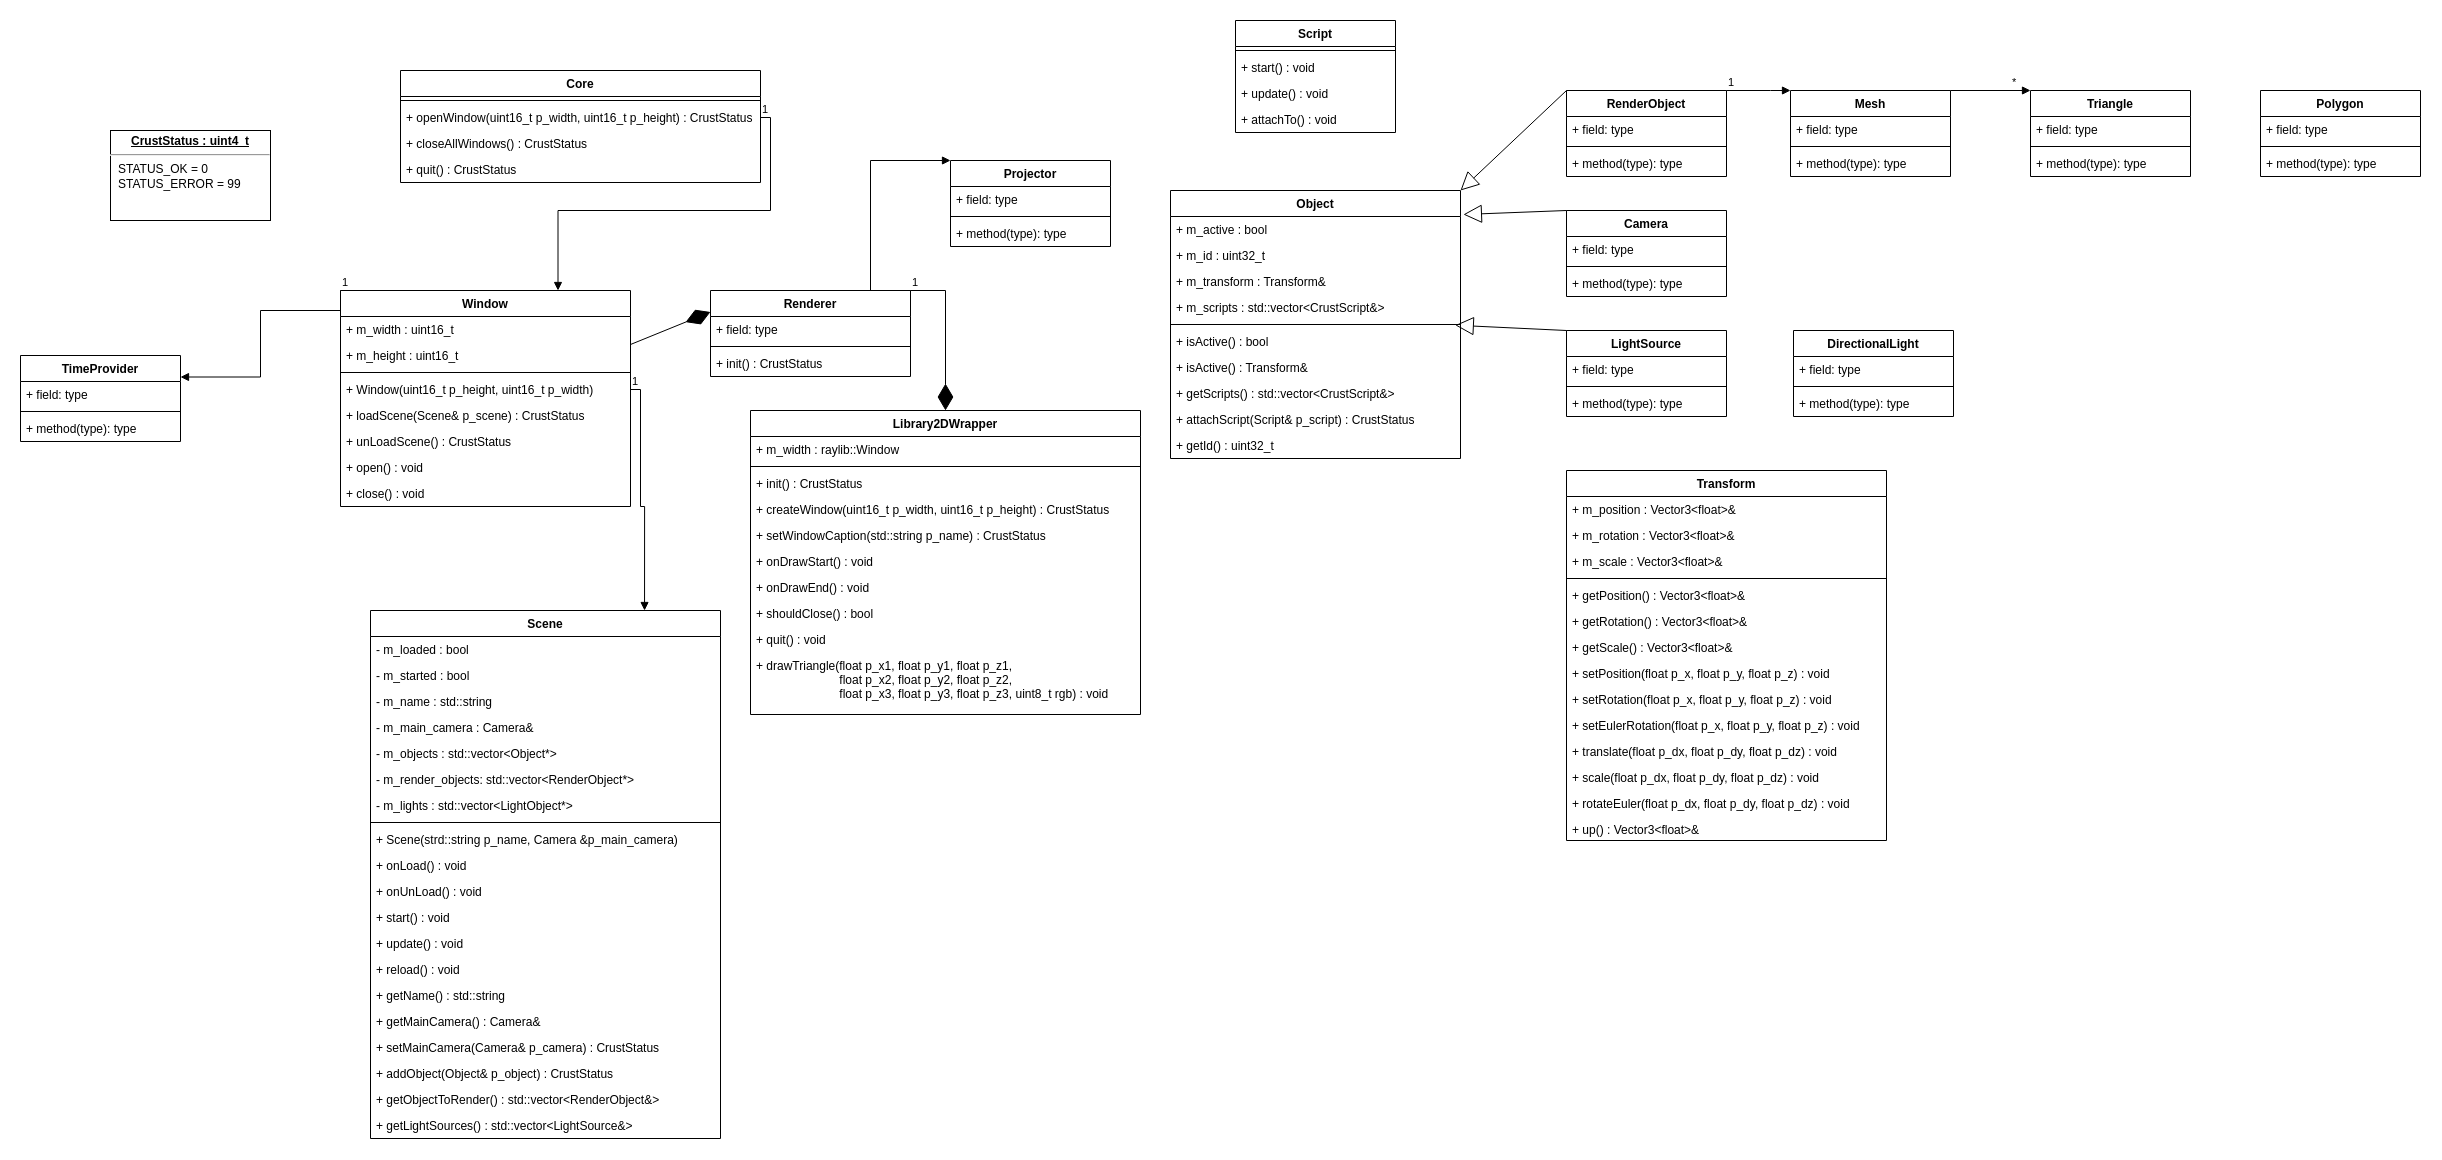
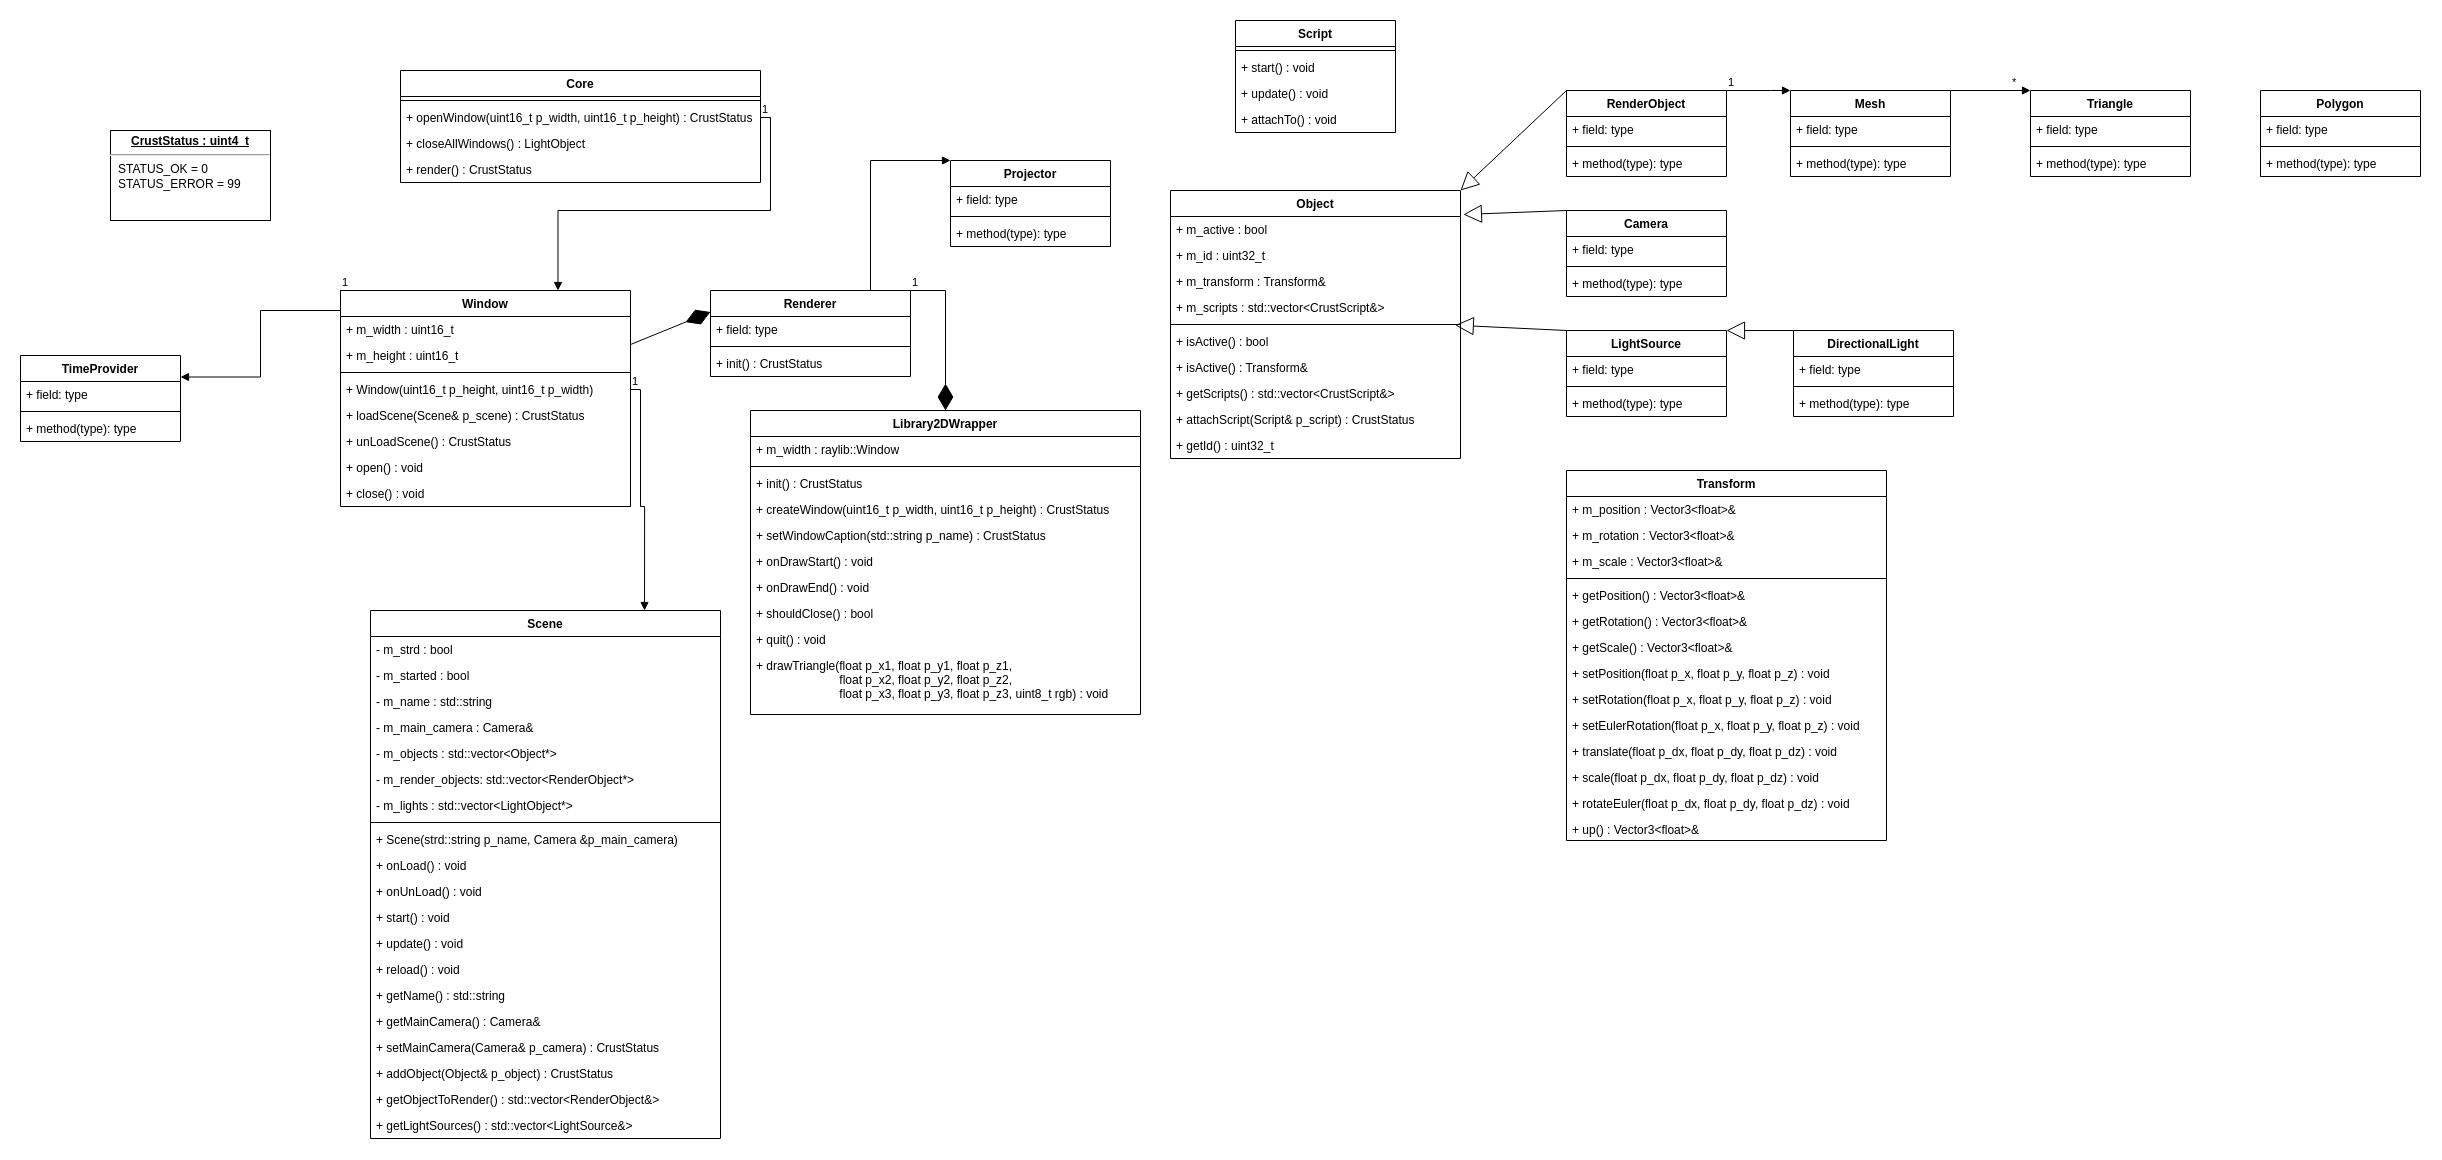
(504, 144) -> (503, 144)
(472, 170) -> (480, 170)
none -> (1769, 331)
(424, 650) -> (419, 650)
